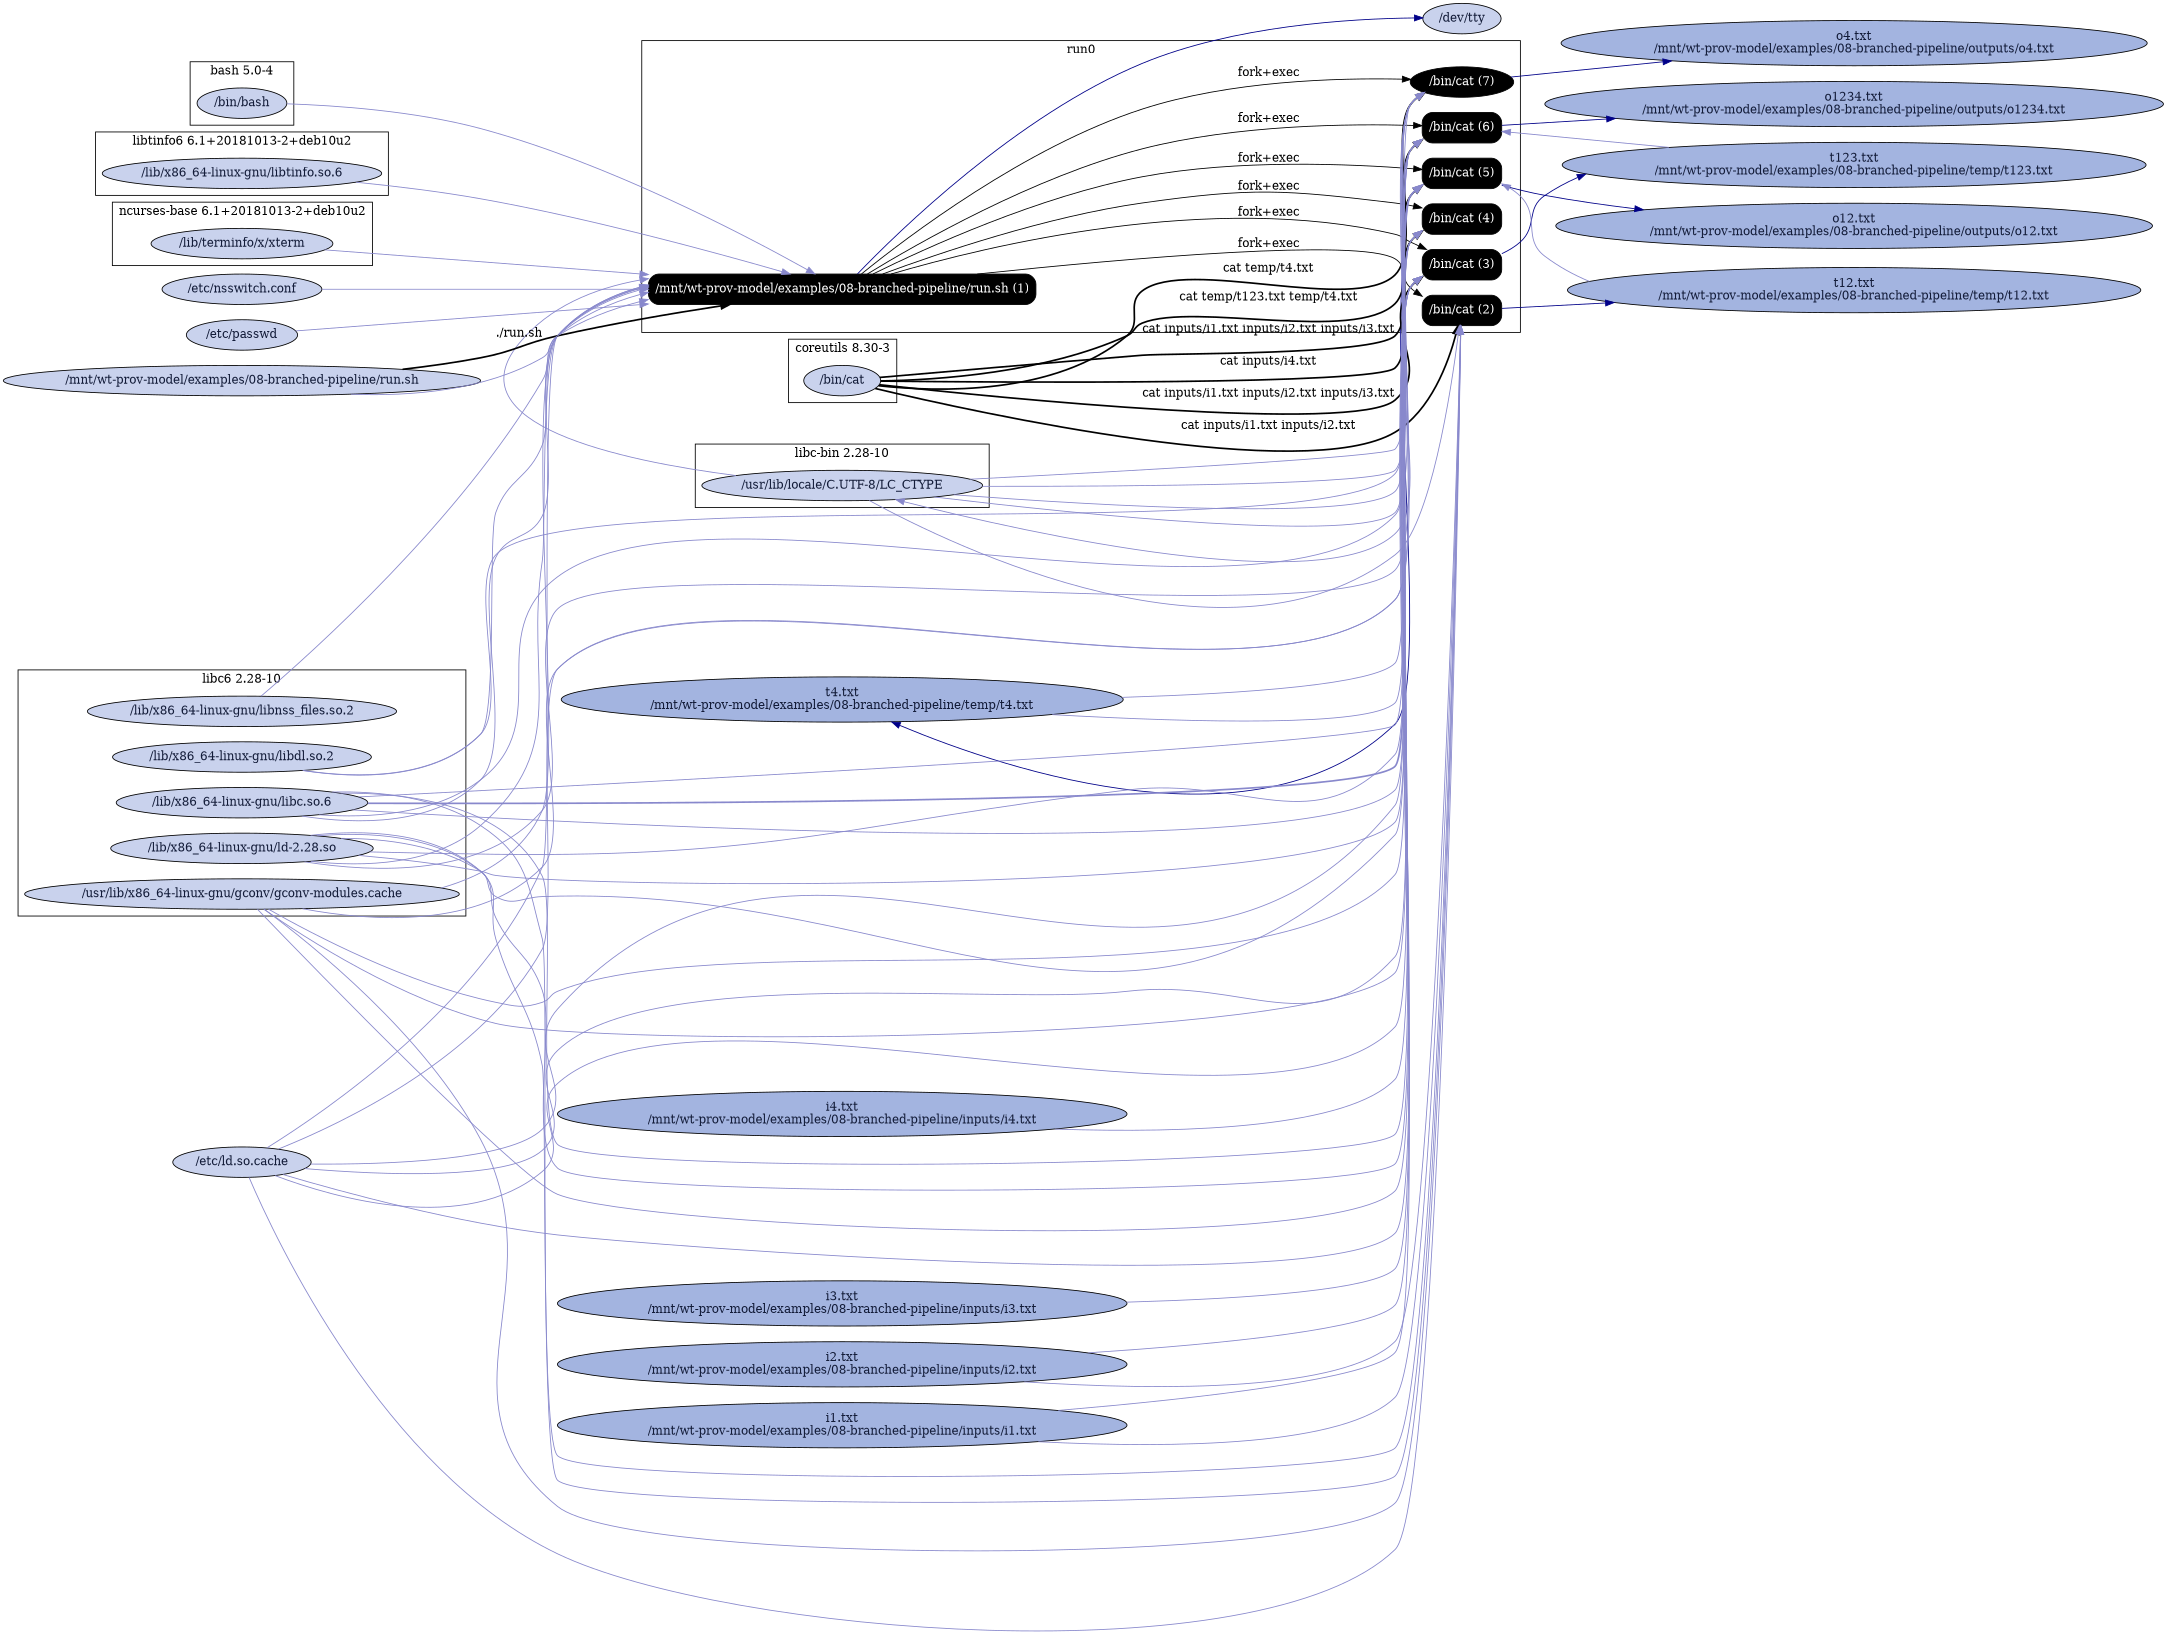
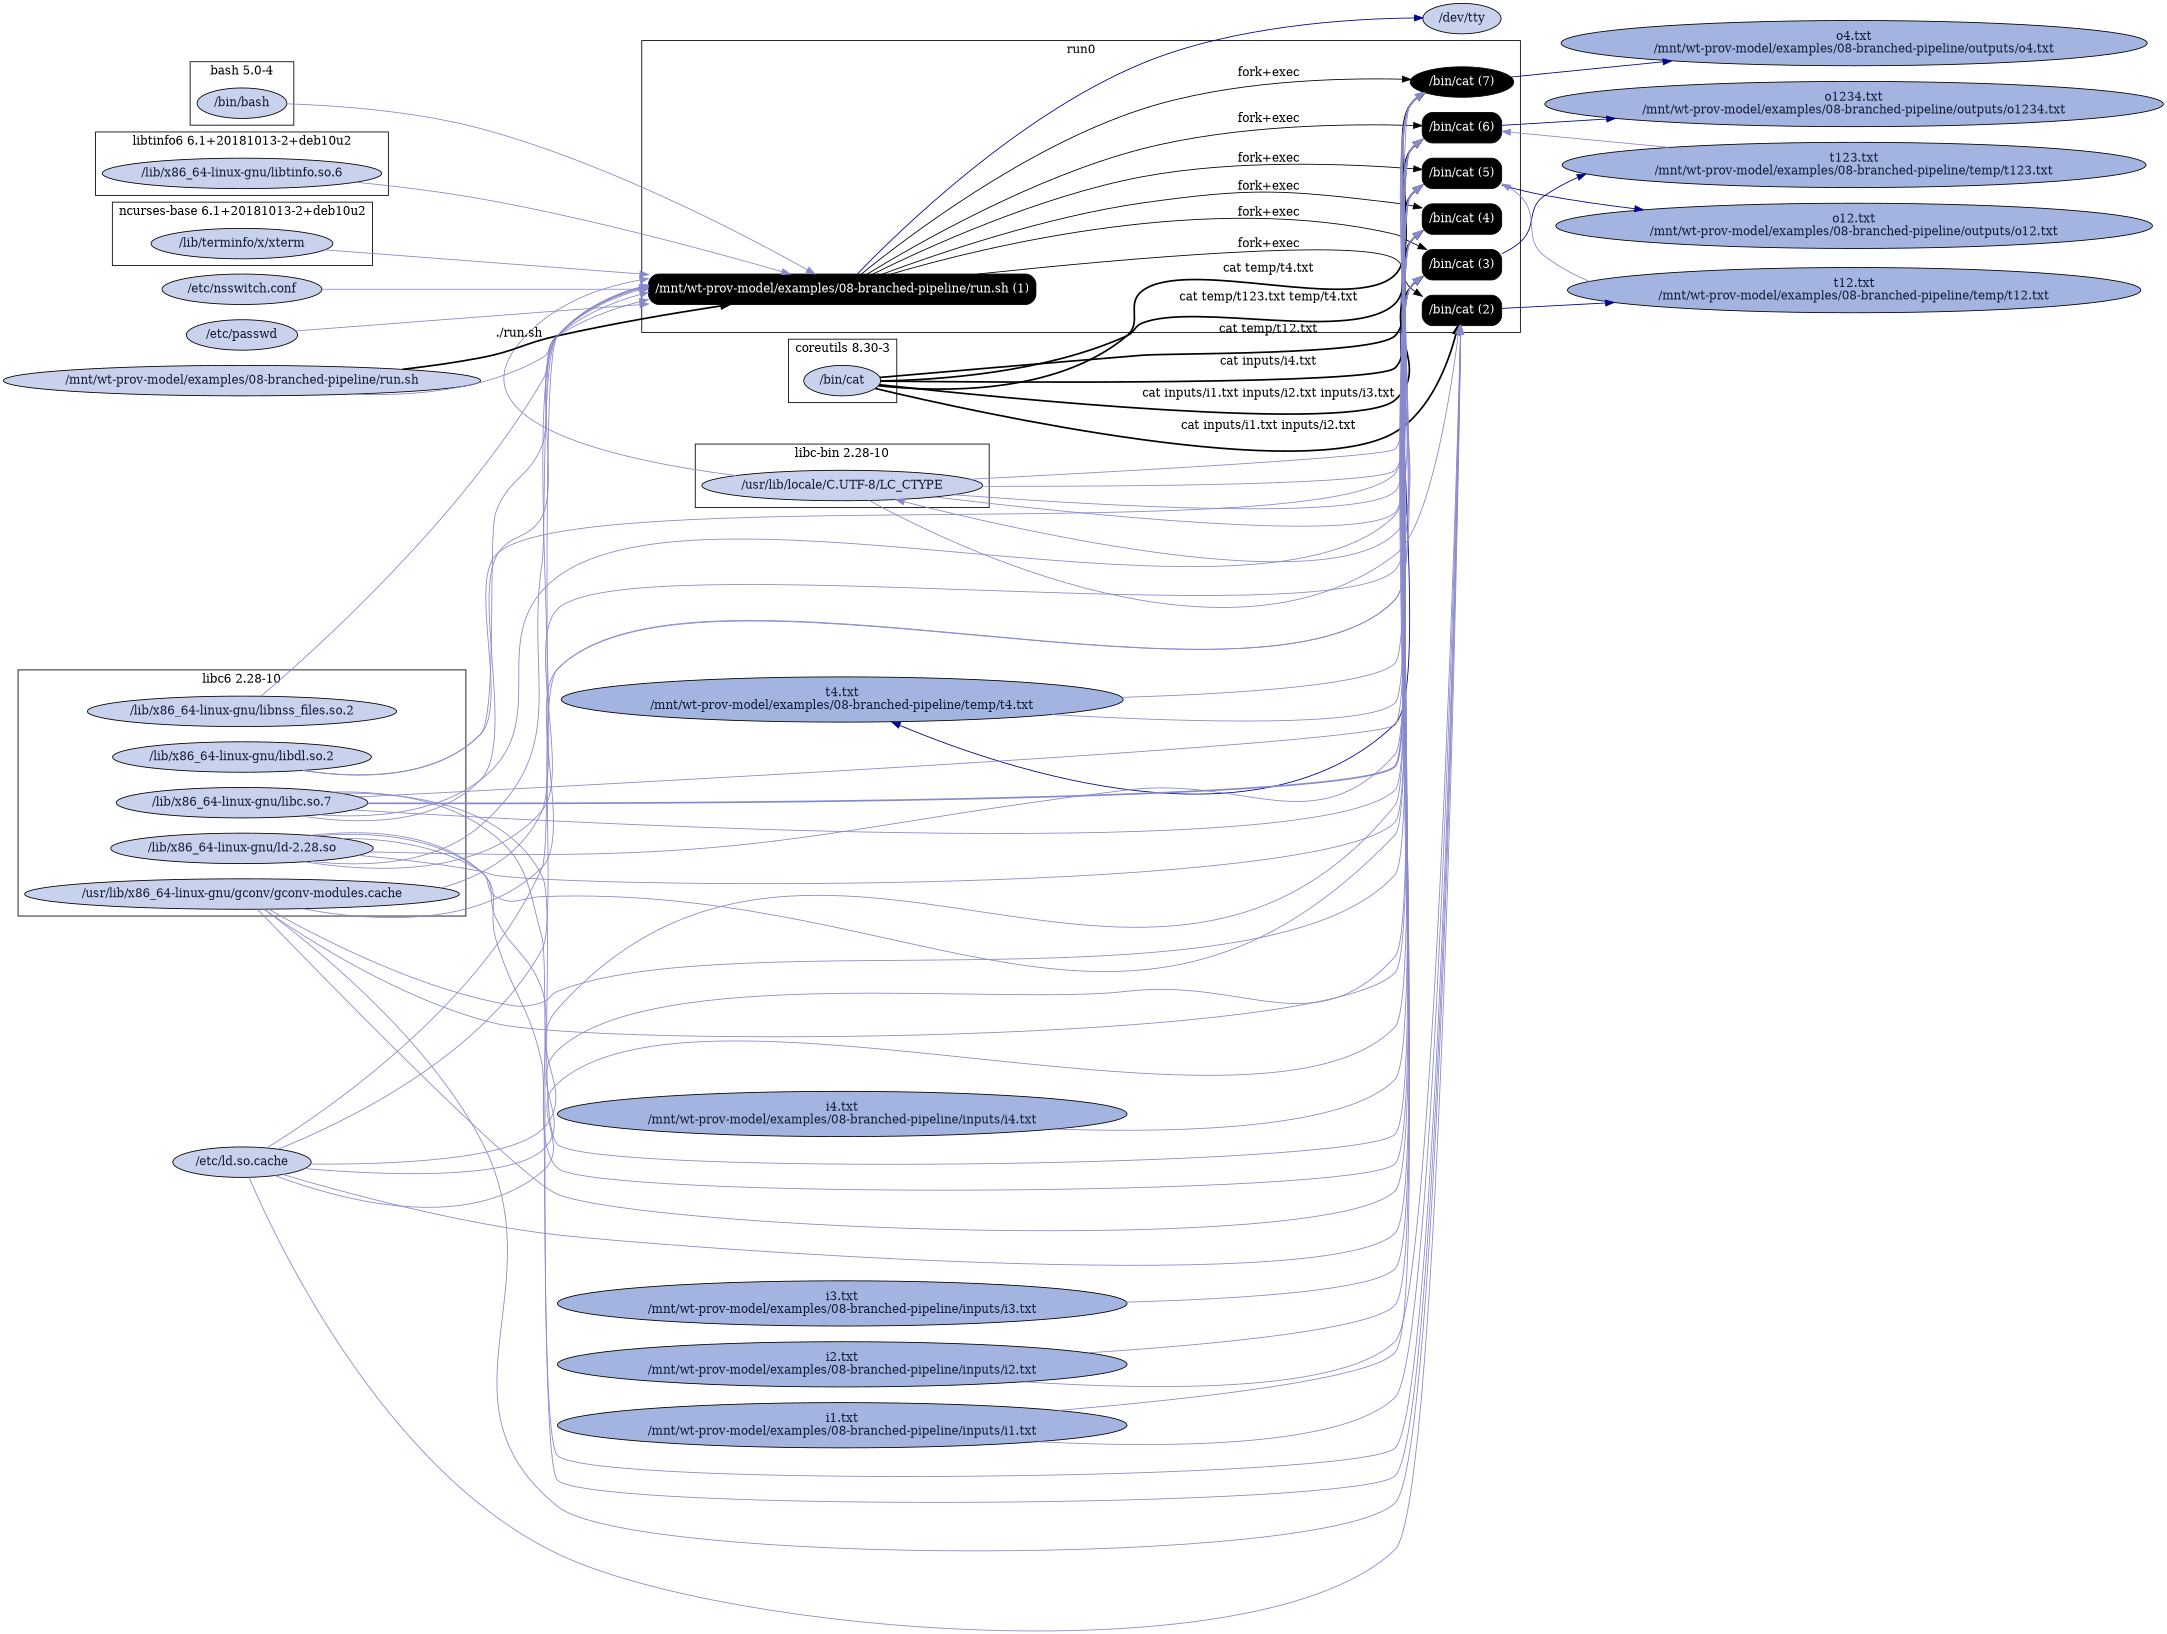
(1269, 329) -> (1269, 329)
(242, 803) -> (242, 803)
